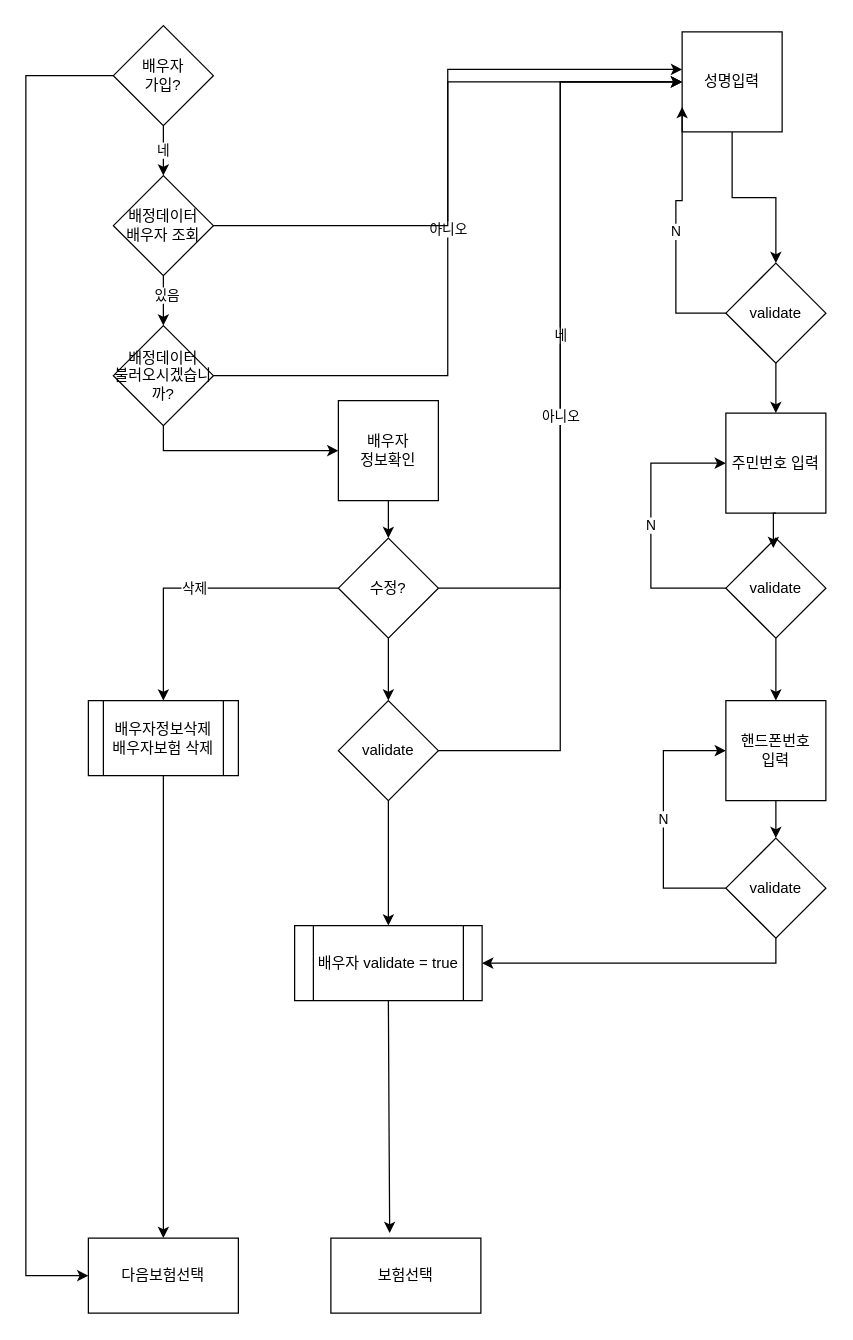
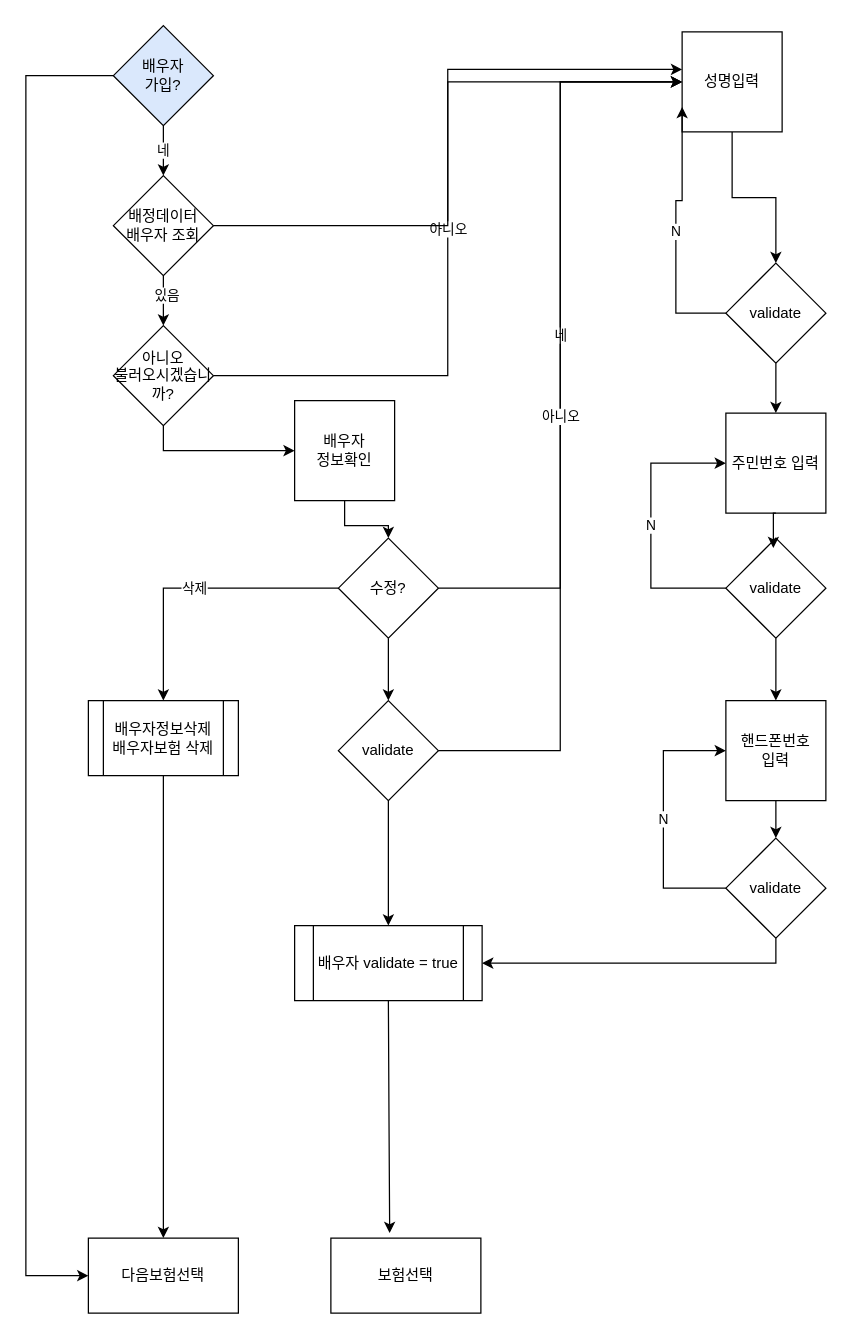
(163, 76) -> (163, 76)
(163, 376) -> (163, 376)
(388, 451) -> (344, 451)
